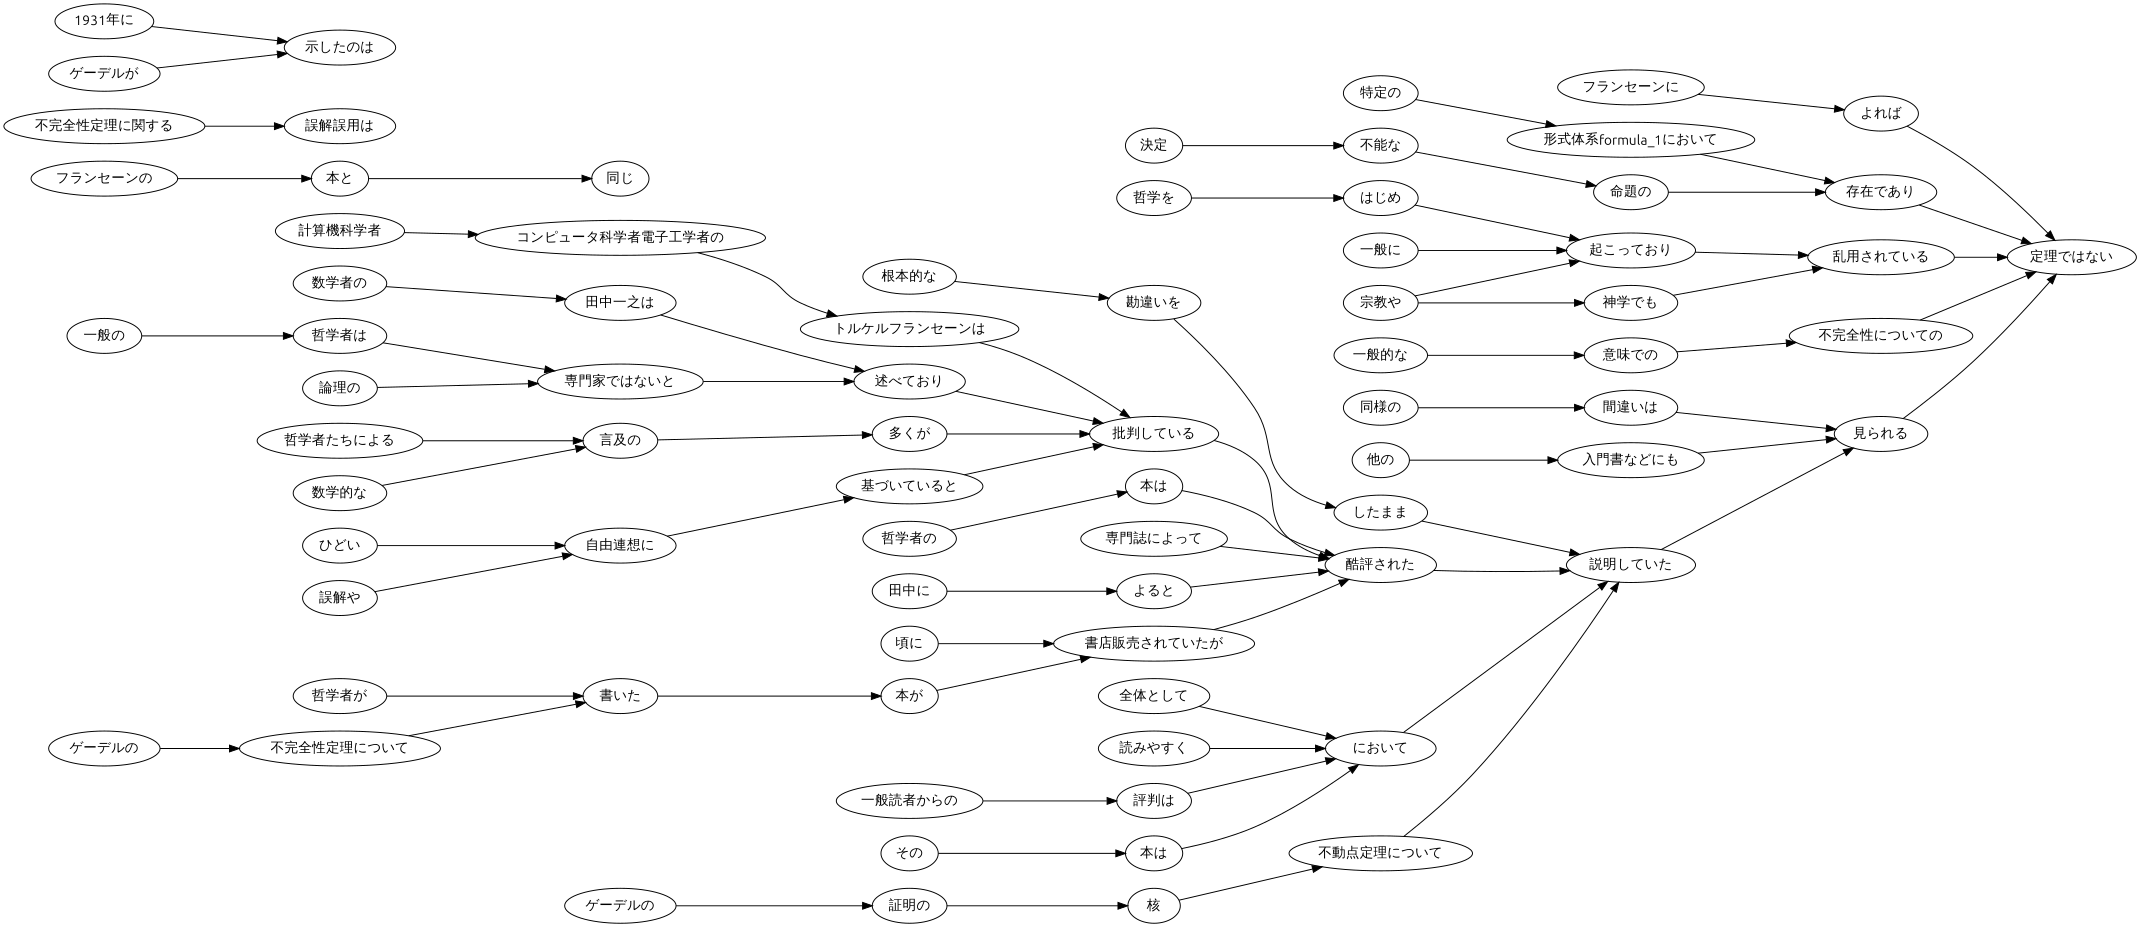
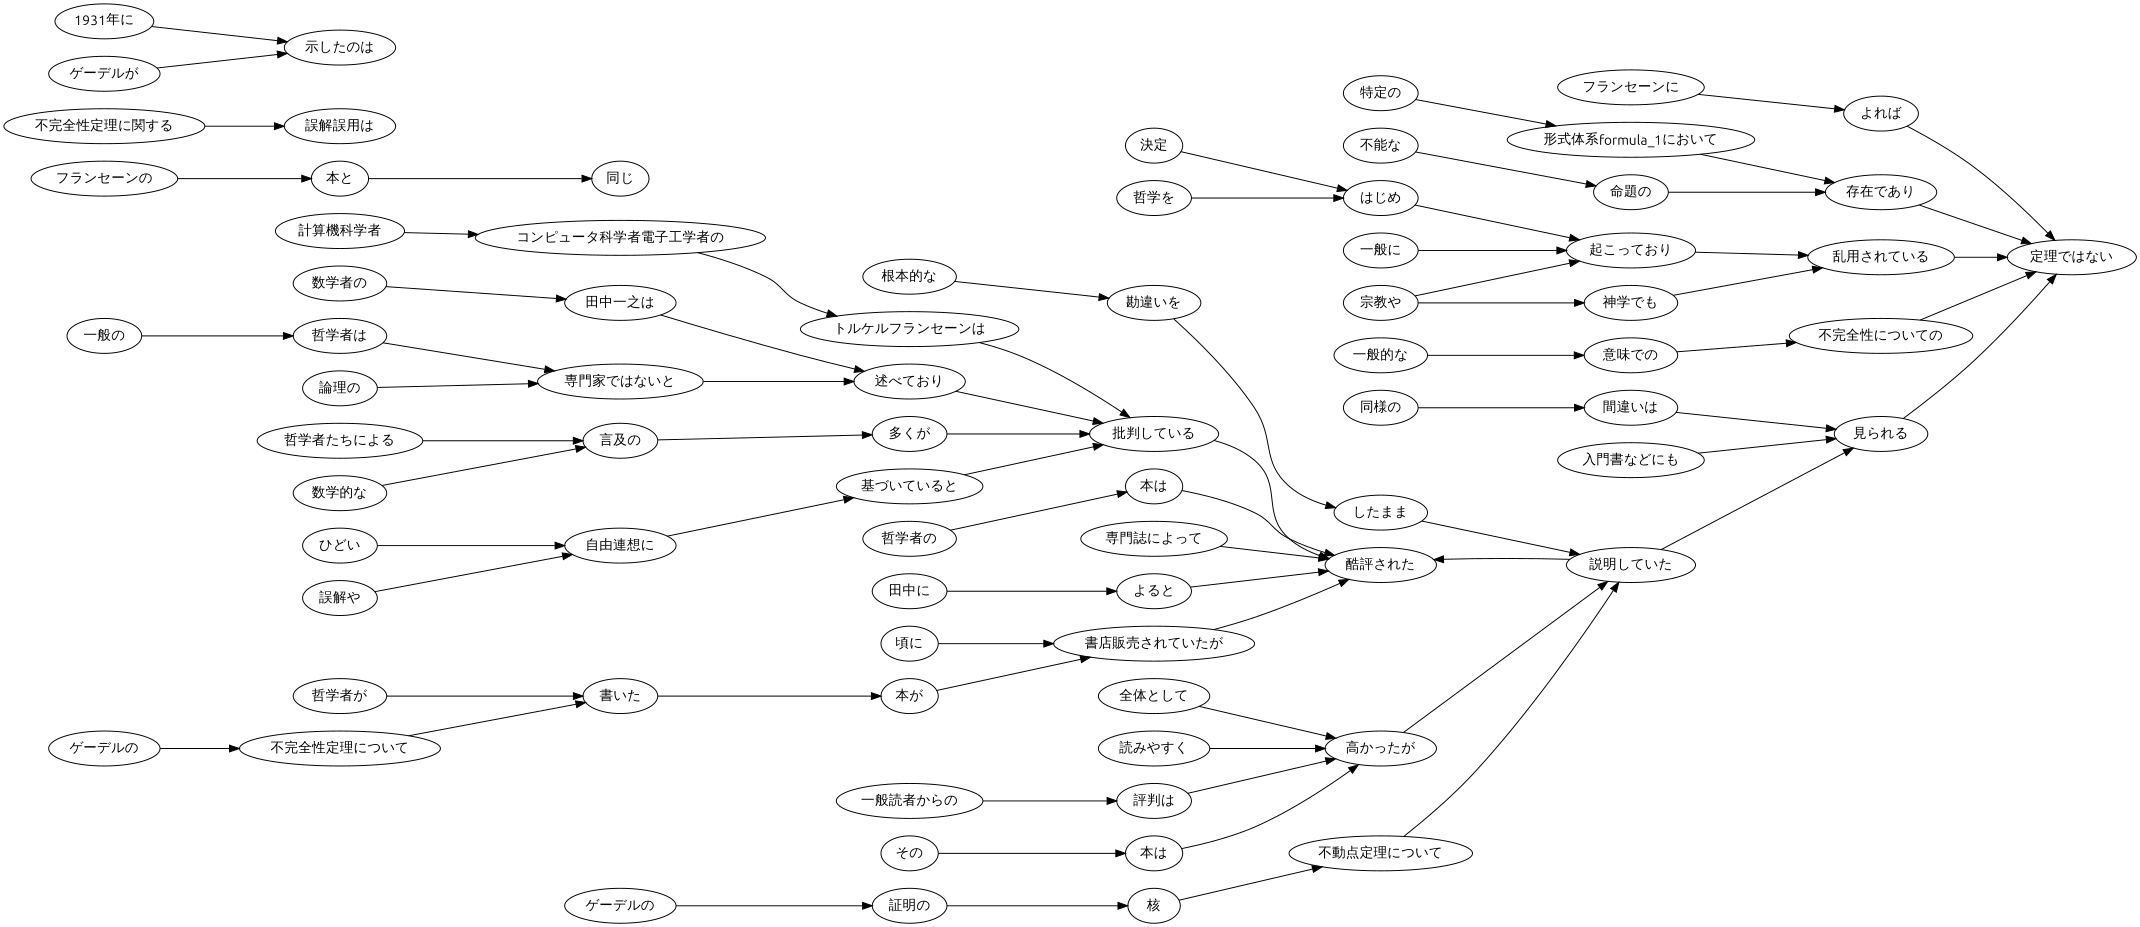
(1258, 146) -> (1259, 170)
(1381, 460) -> none
(1497, 572) -> (1507, 558)
(1381, 749) -> (1381, 749)
